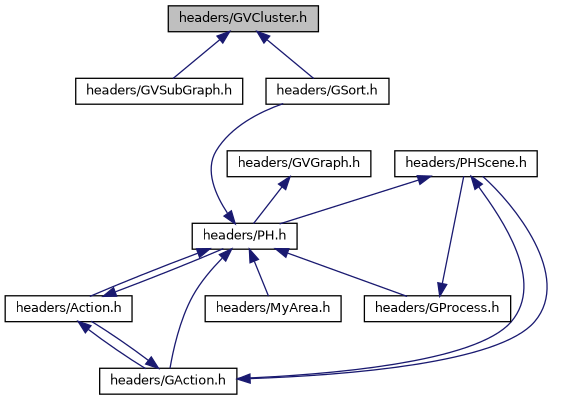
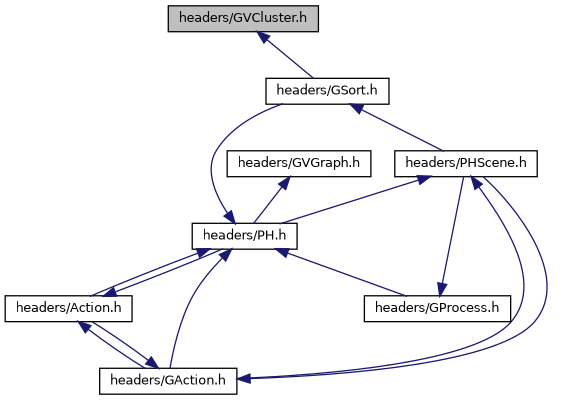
(159, 91) -> none
none -> (403, 130)
(273, 309) -> none
